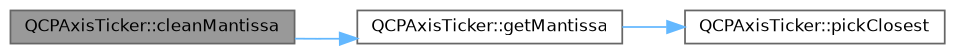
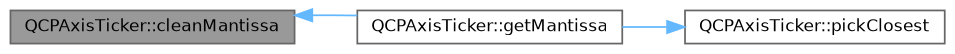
(317, 39) -> (335, 15)
